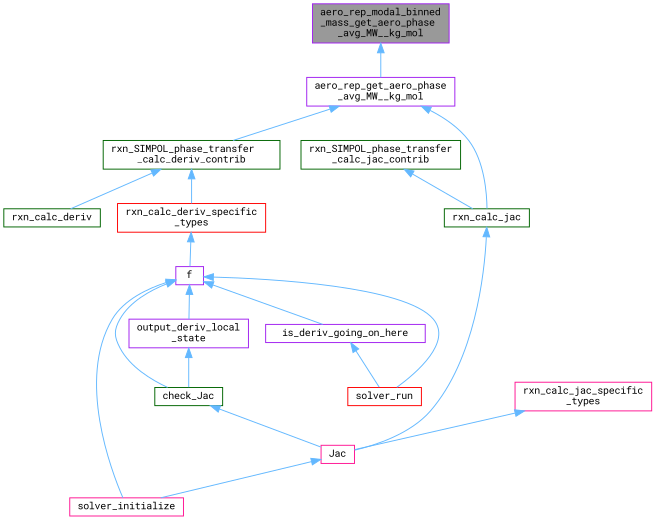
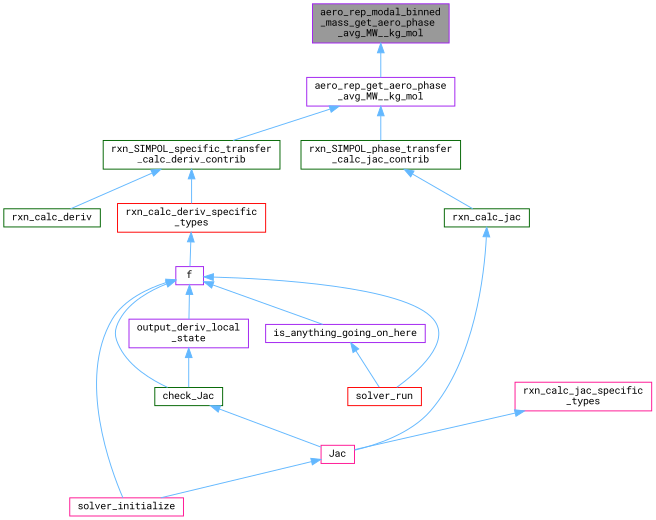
(475, 150) -> (381, 128)
(192, 155) -> (192, 155)
(345, 333) -> (345, 333)
